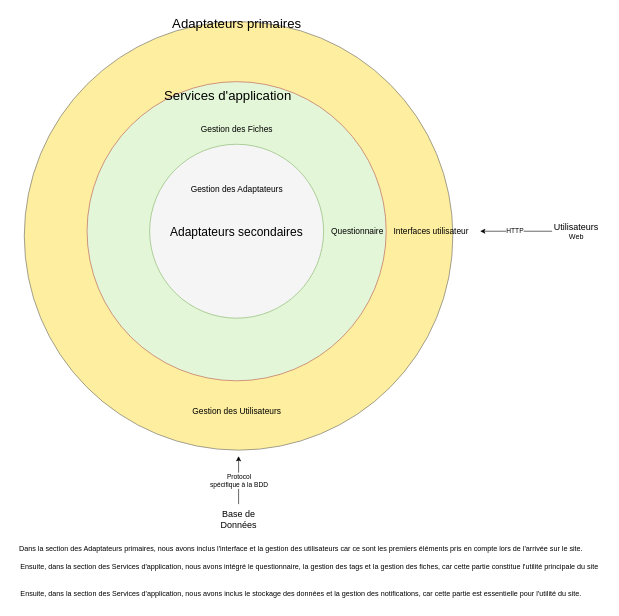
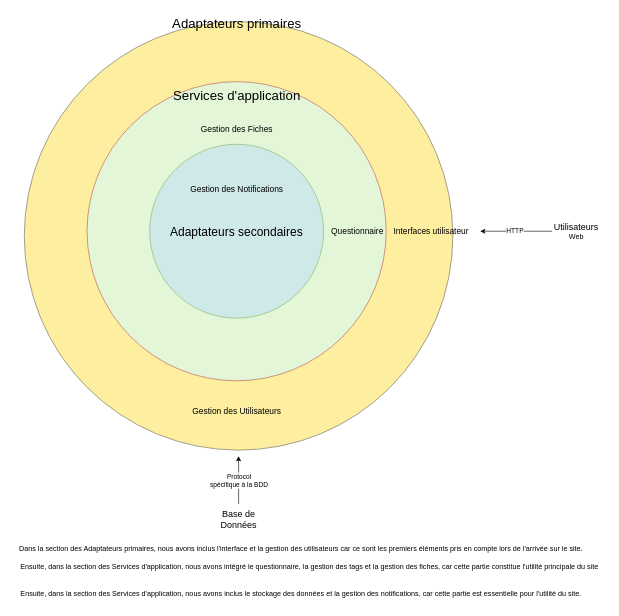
(228, 96) -> (237, 96)
(237, 189) -> (237, 189)
(237, 231) -> (237, 231)
